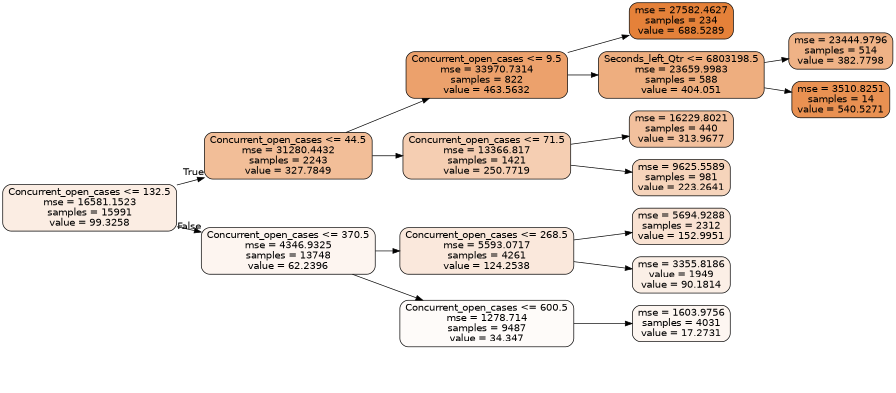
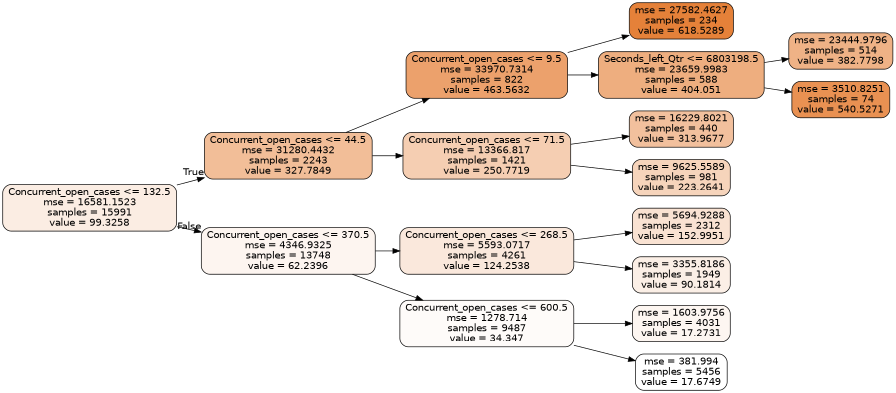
(681, 21) -> (681, 21)
(841, 100) -> (841, 100)
(681, 275) -> (681, 275)
none -> (681, 372)
